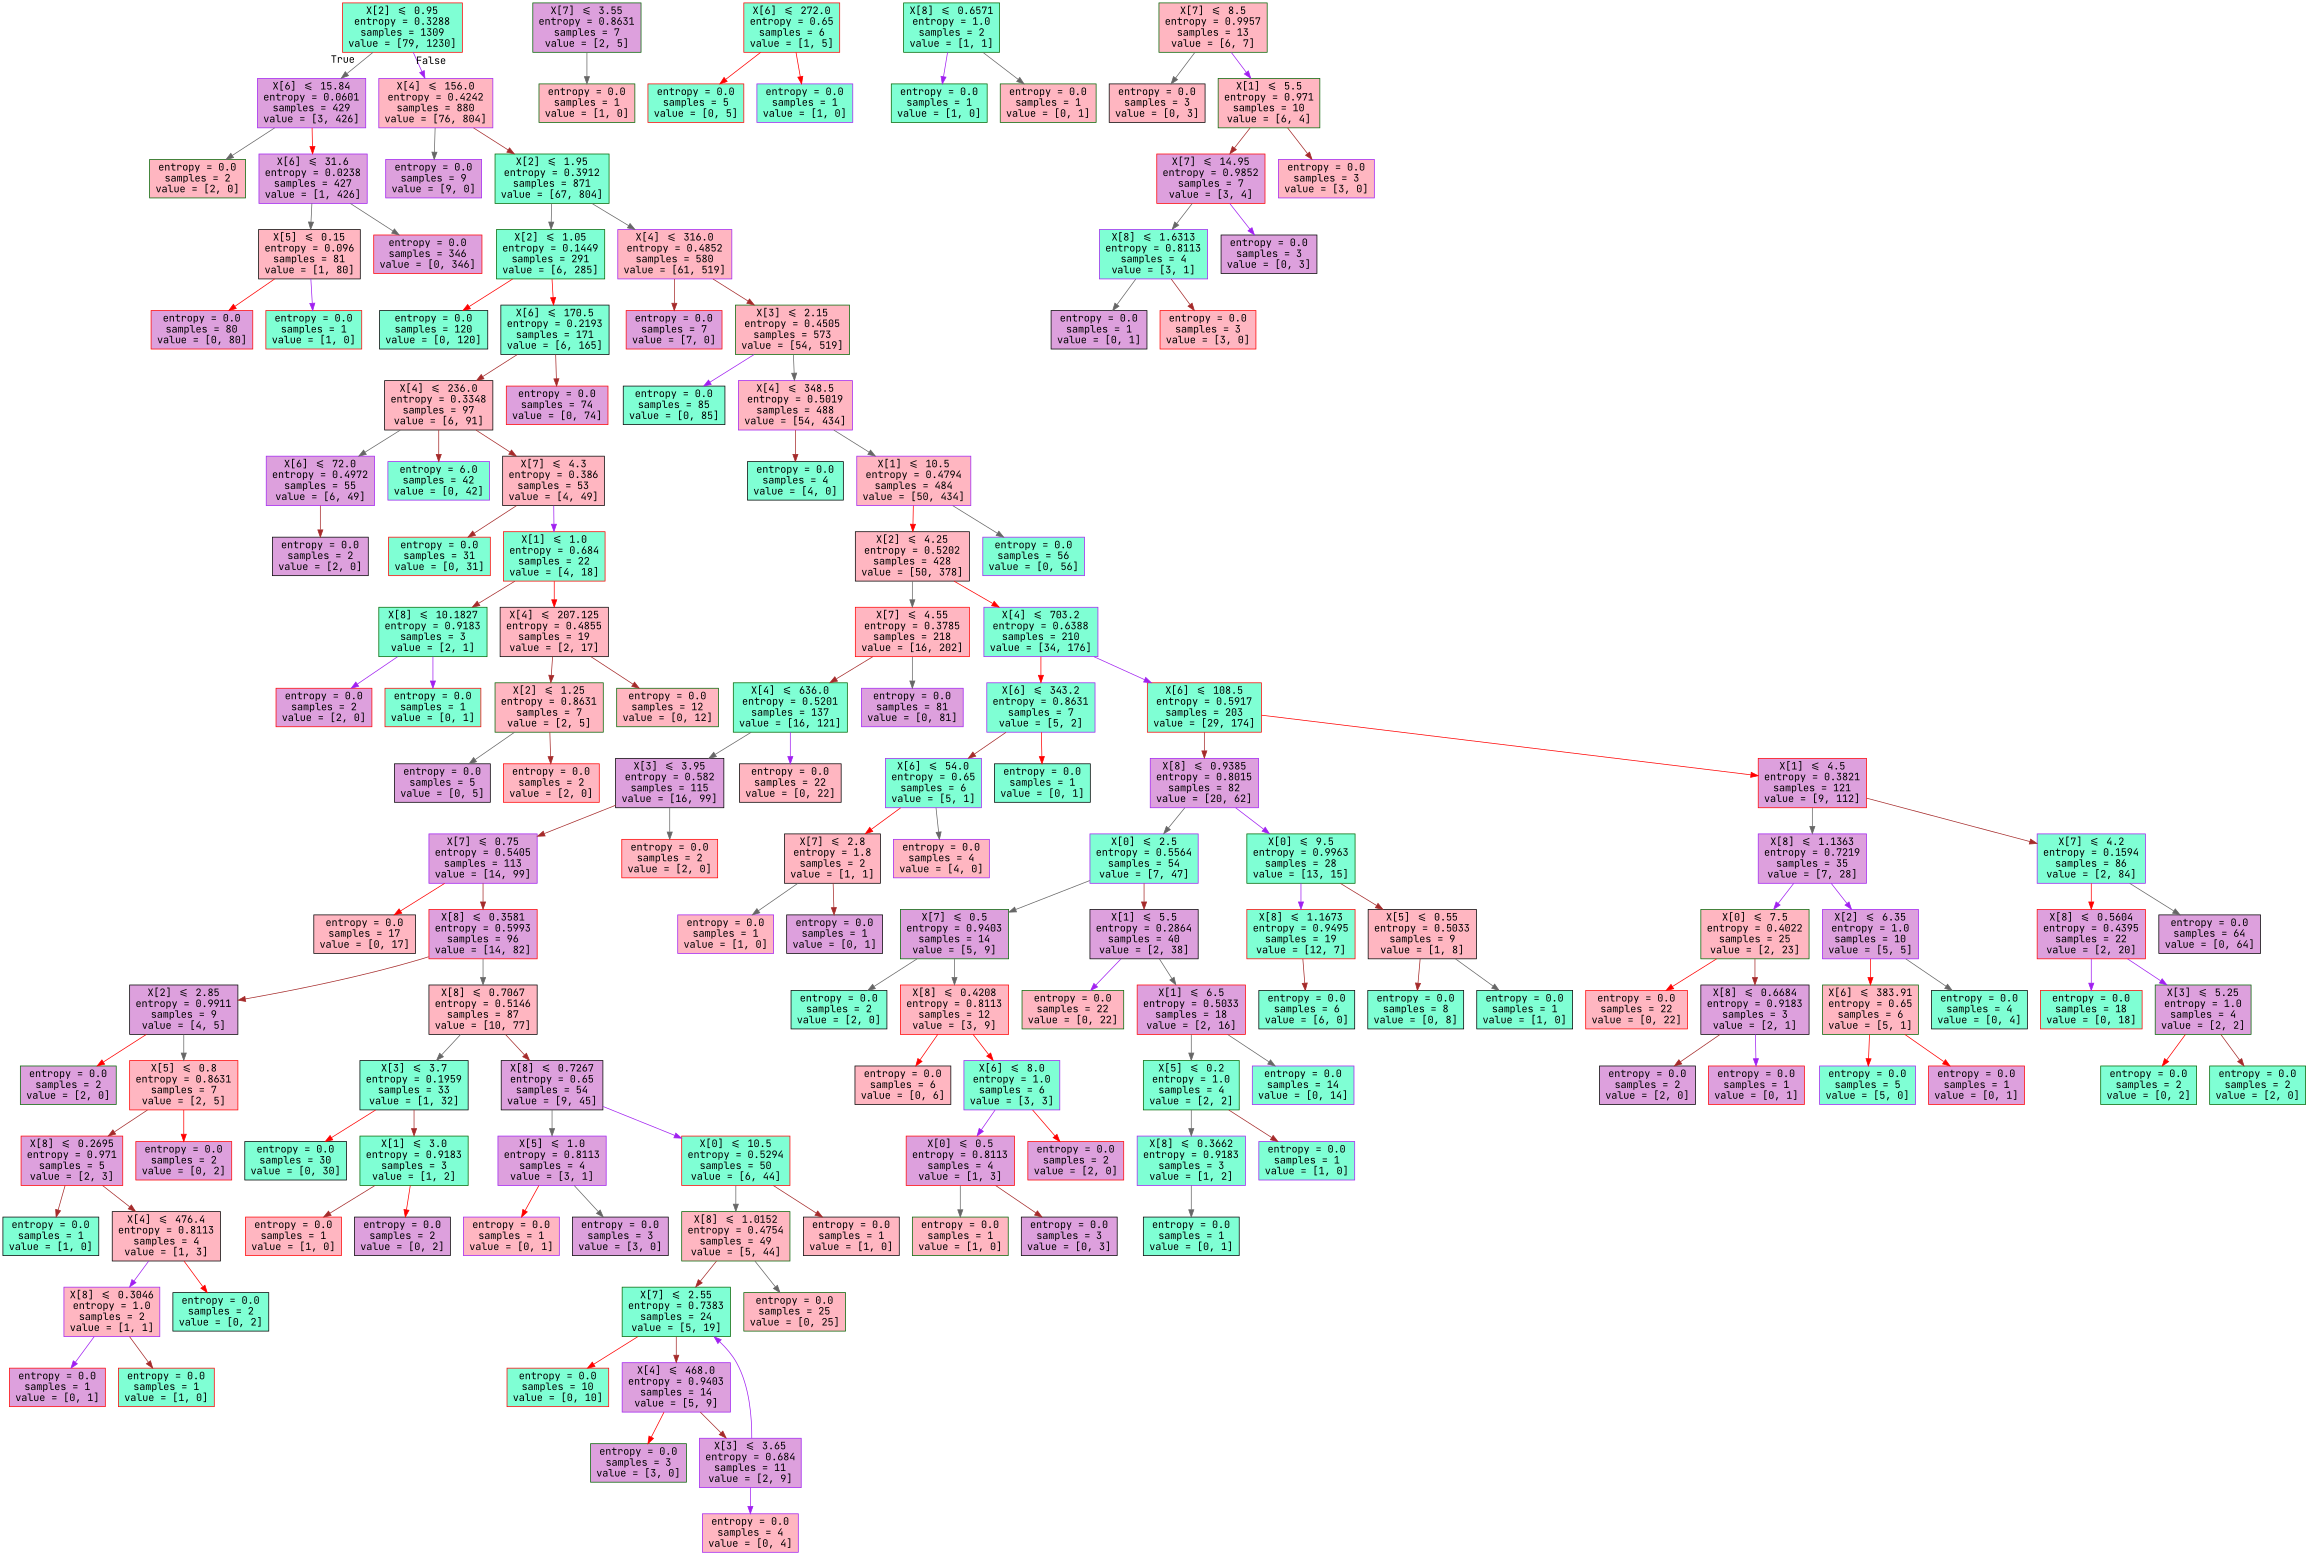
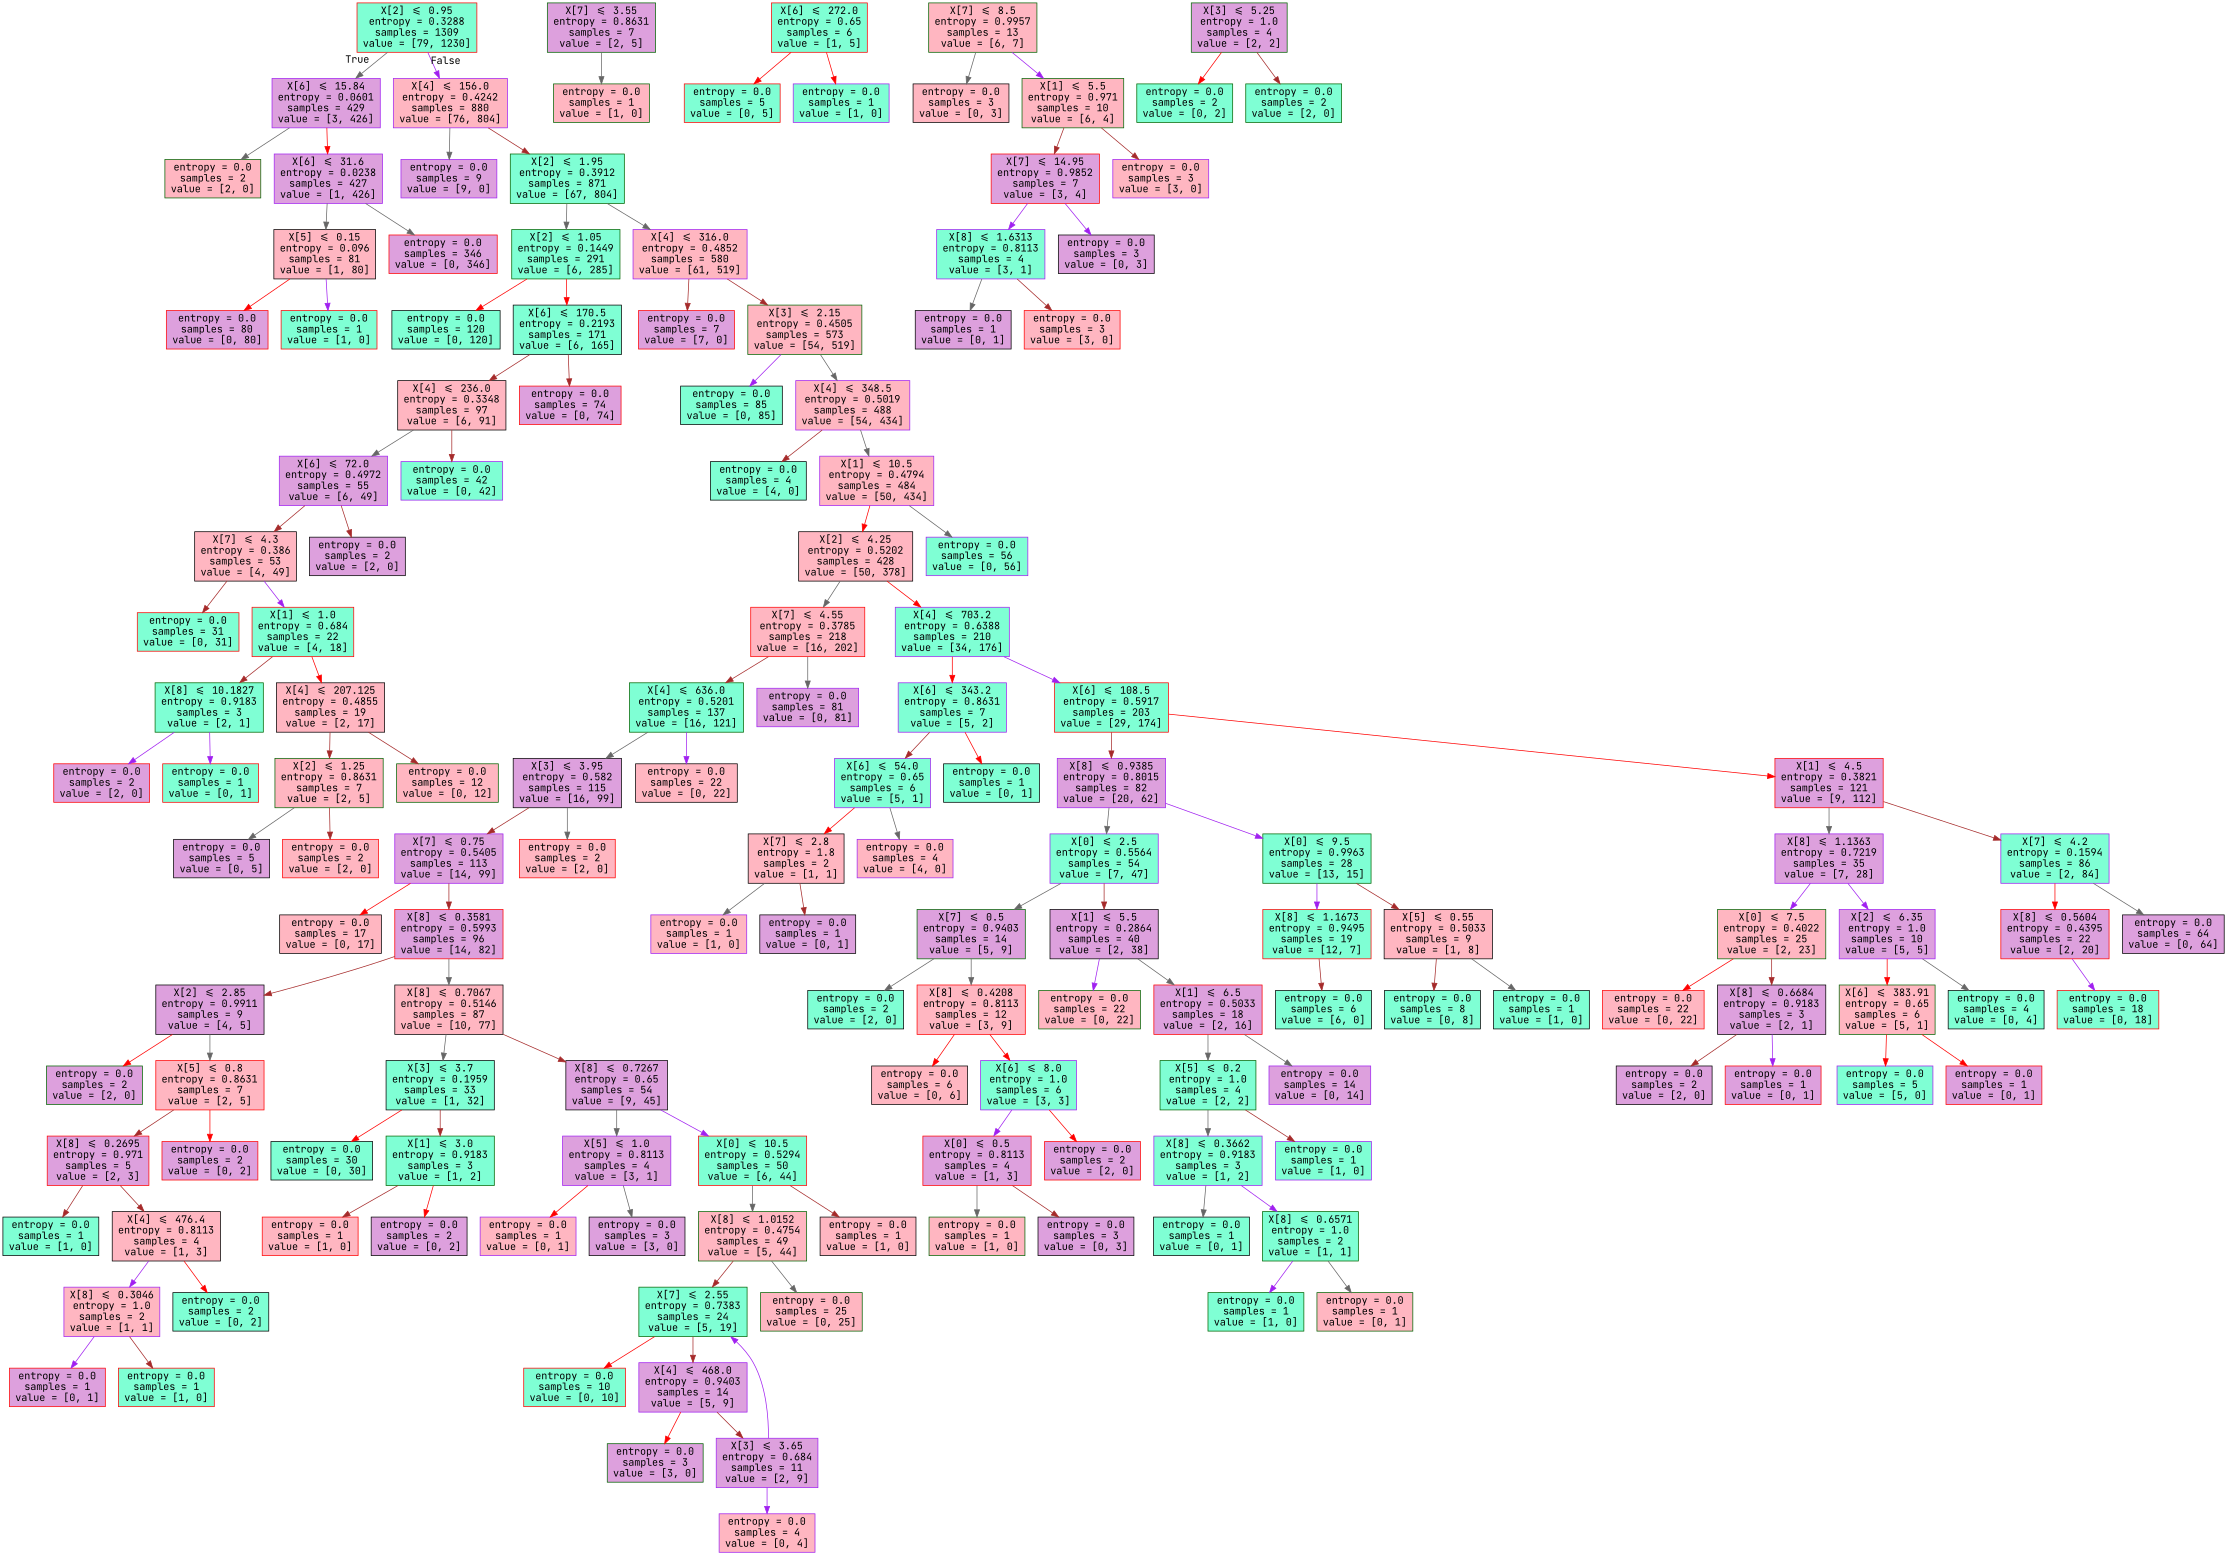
(1184, 214) -> (1020, 213)
(493, 441) -> (292, 516)
(439, 481) -> (452, 481)
(2144, 970) -> none
(1303, 1085) -> (1320, 1085)
none -> (1256, 1196)
